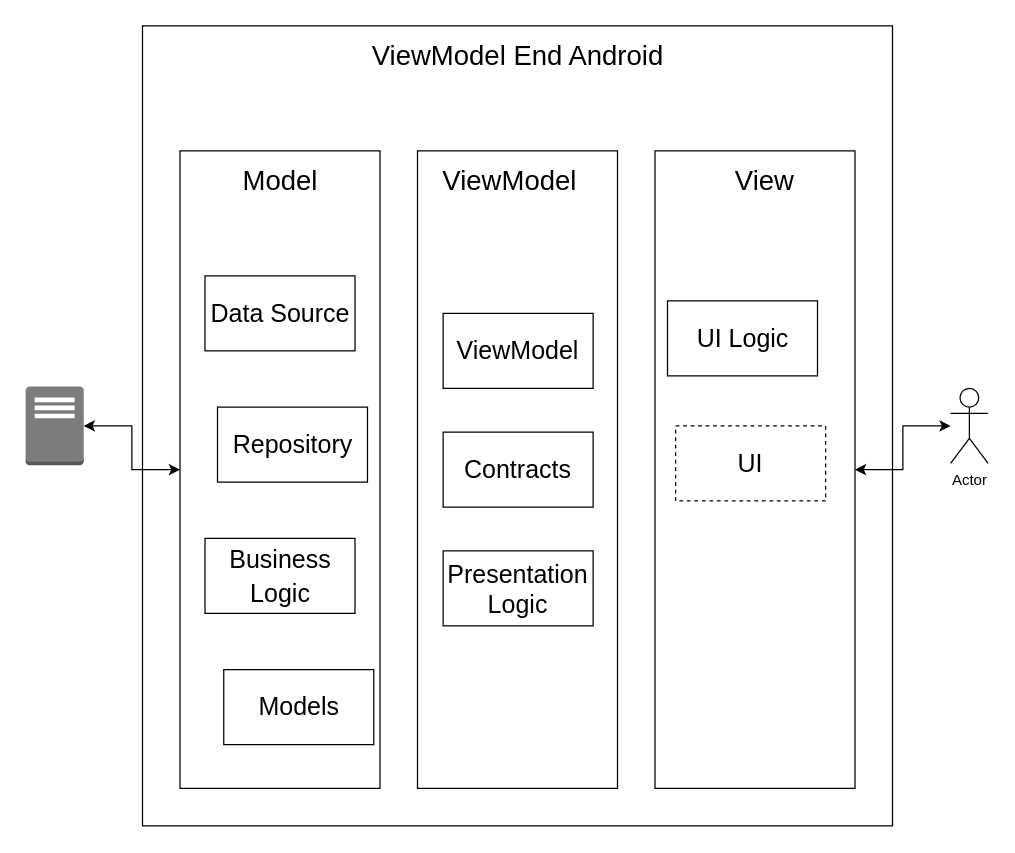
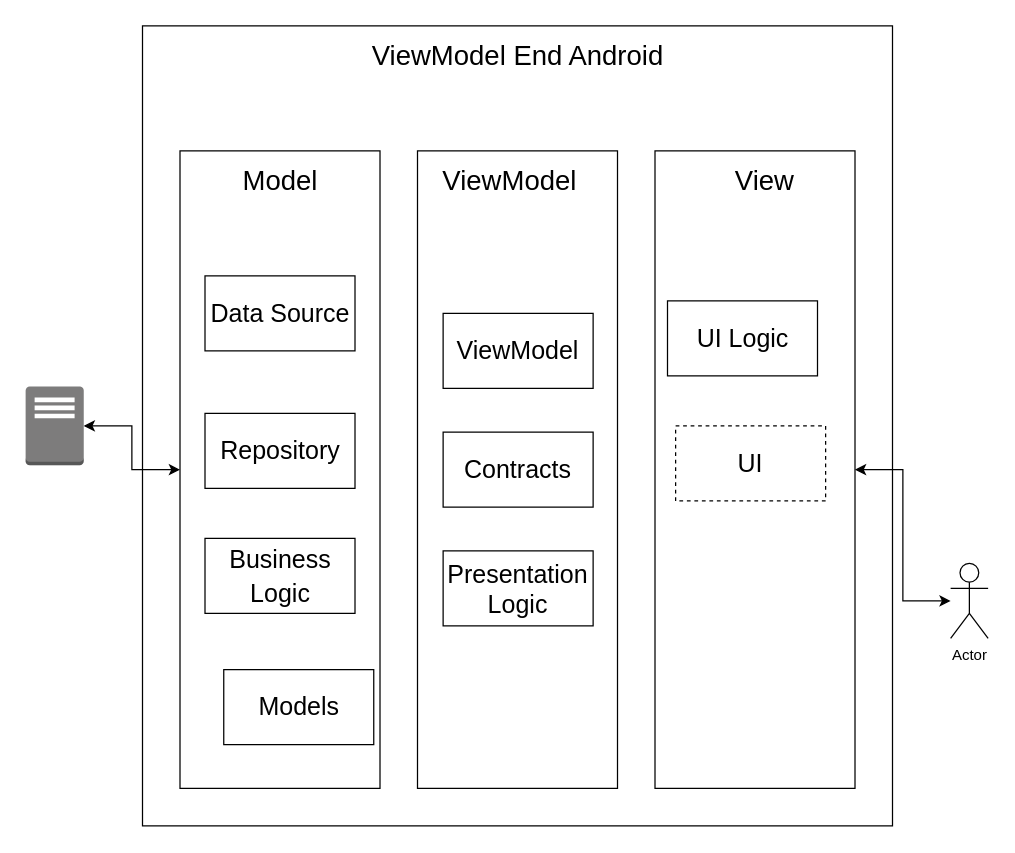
(969, 426) -> (969, 601)
(293, 444) -> (280, 451)
